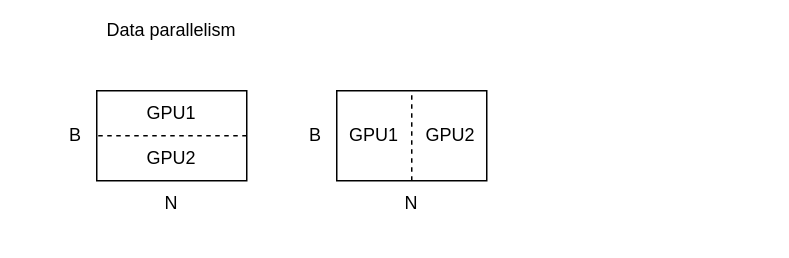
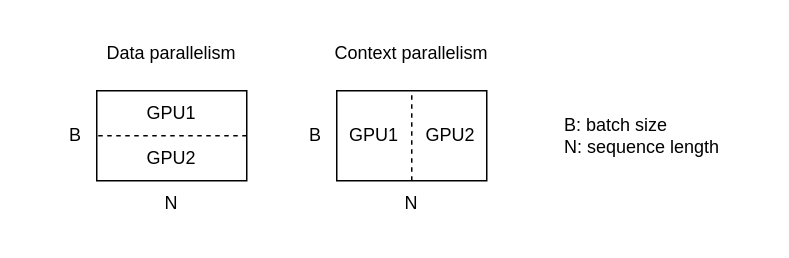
(172, 31) -> (172, 53)
none -> (412, 53)
none -> (659, 136)
